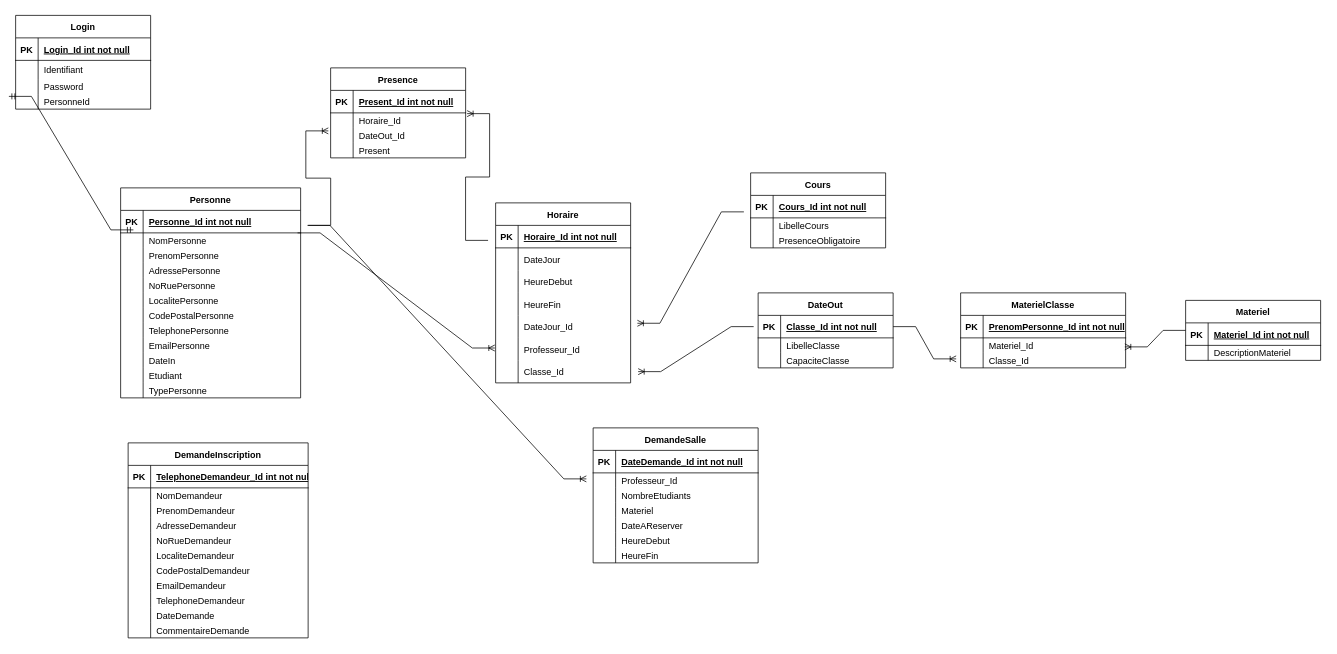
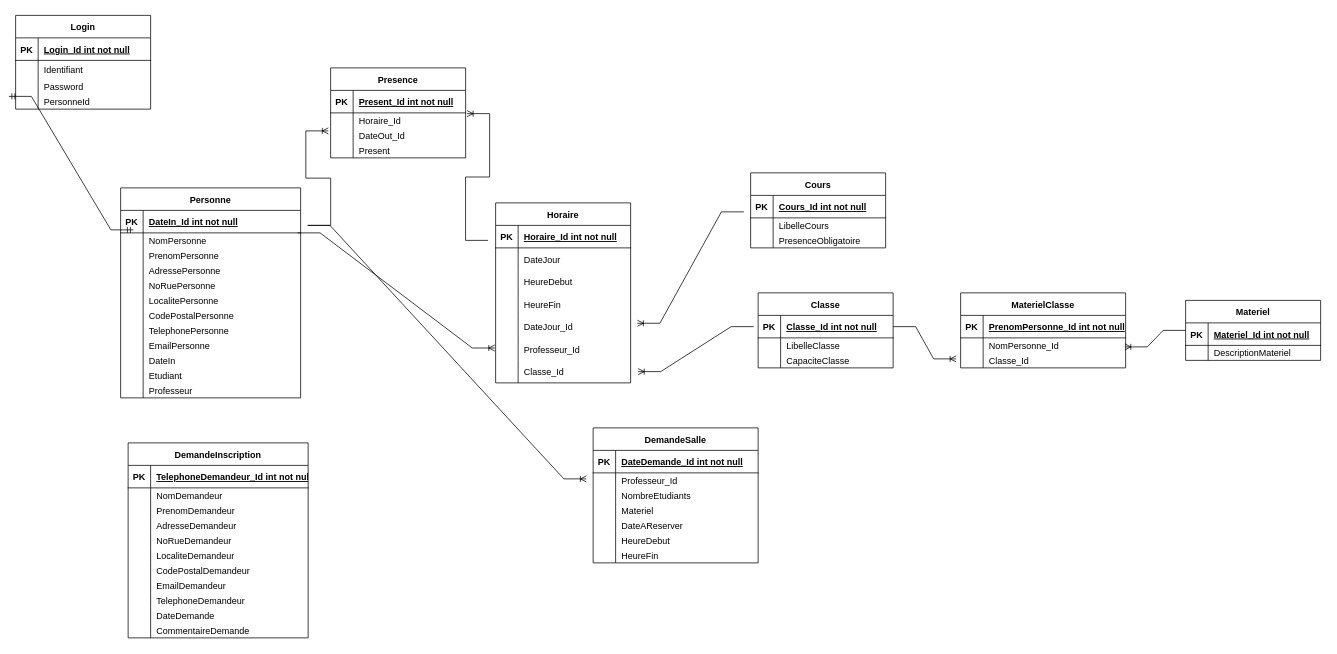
(202, 222) -> (197, 222)
(825, 305) -> (825, 305)
(1014, 346) -> (1024, 346)
(179, 391) -> (174, 391)
